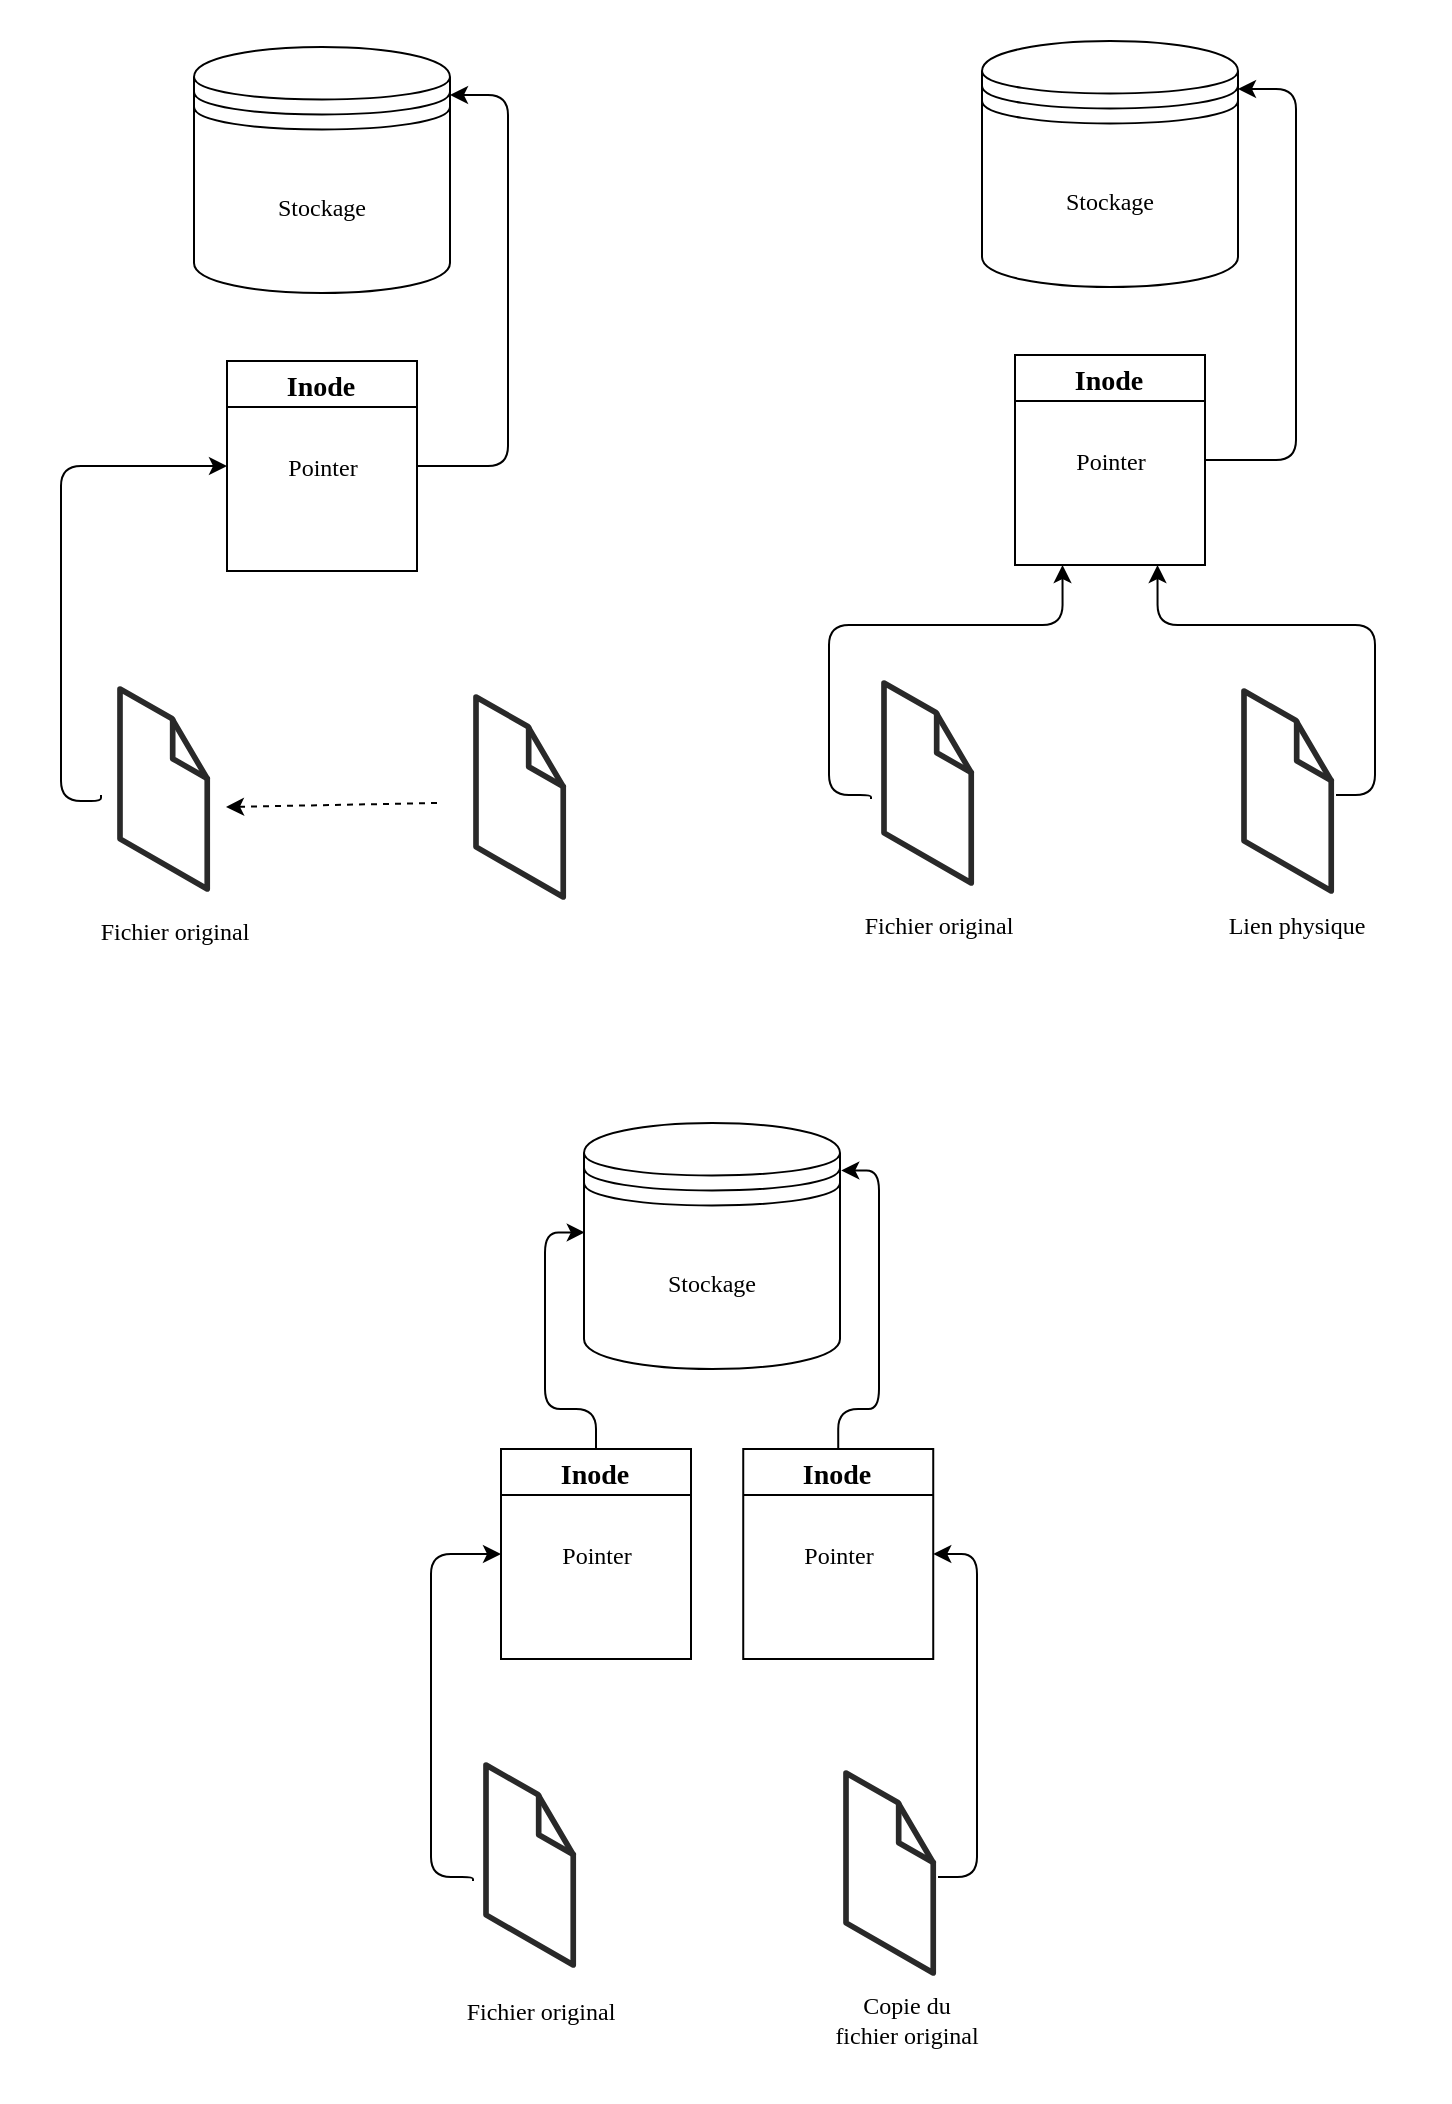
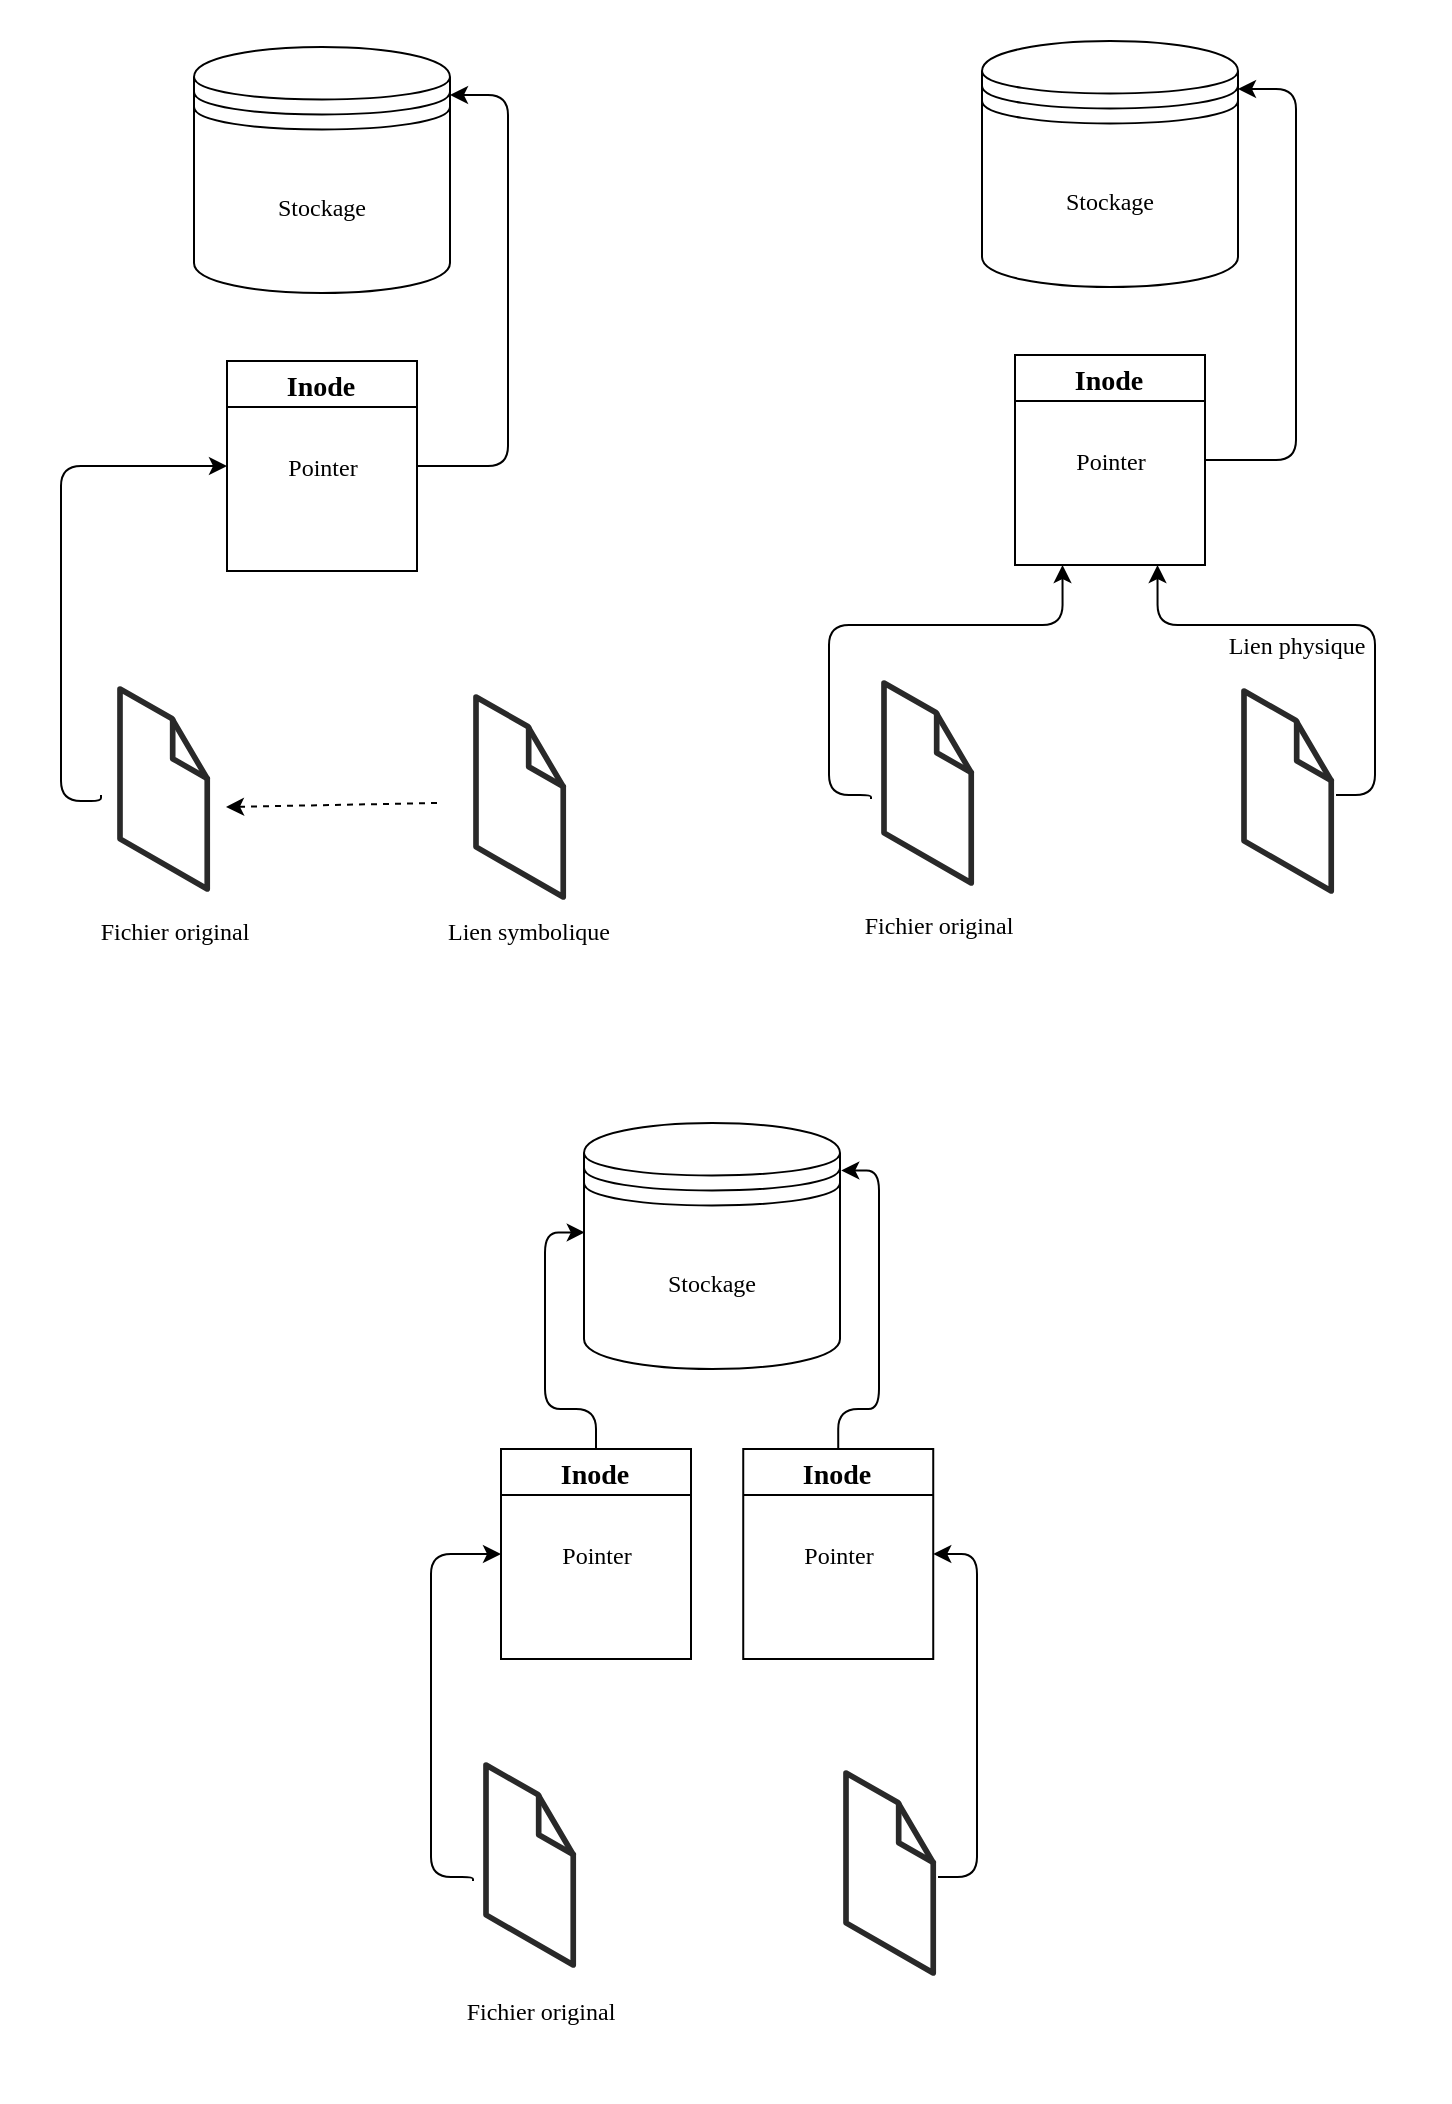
(1296, 927) -> (1296, 647)
none -> (528, 933)
(906, 2020) -> none
